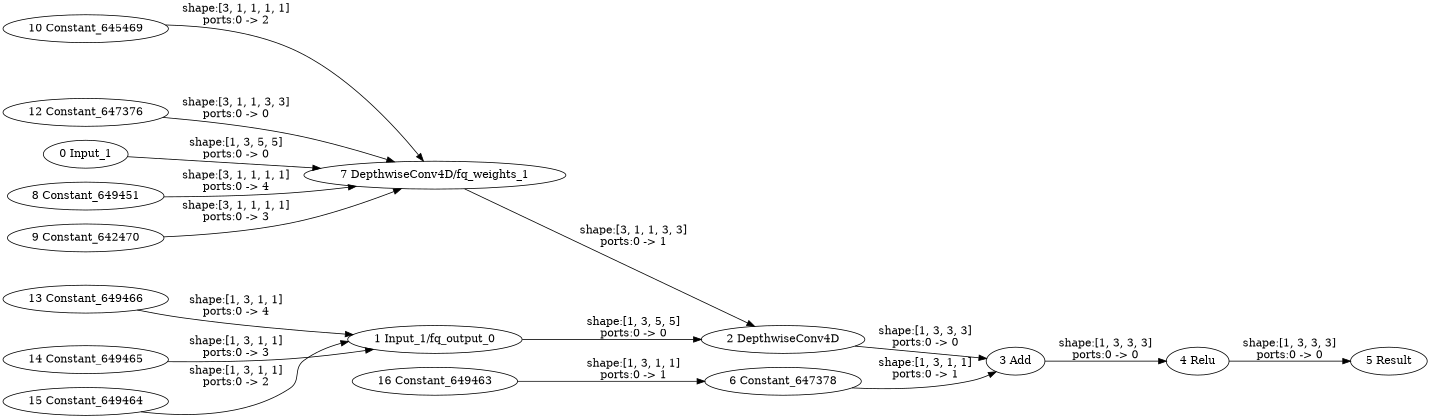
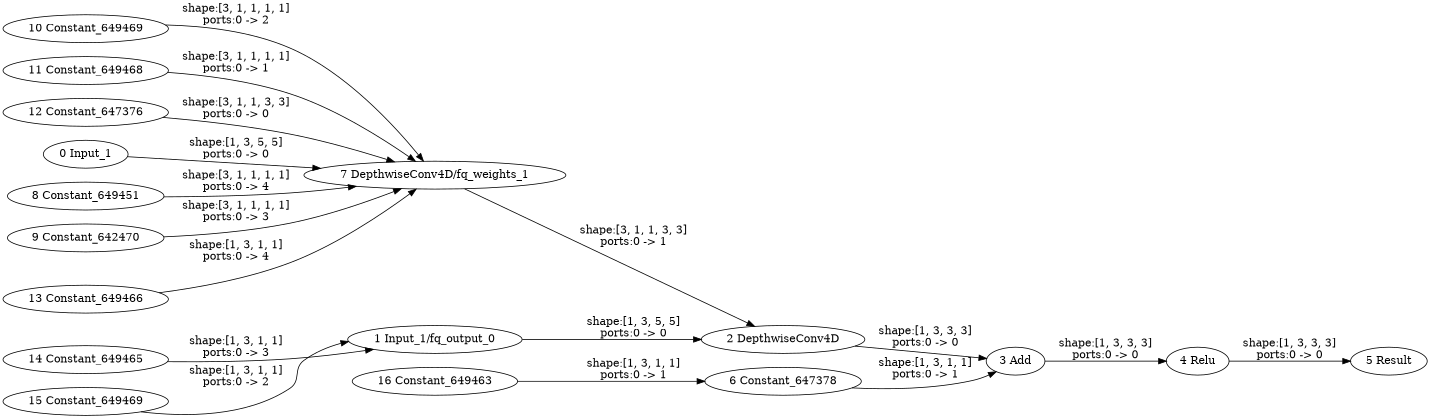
(86, 29) -> (86, 29)
none -> (86, 71)
(241, 325) -> (292, 262)
(86, 401) -> (86, 401)
